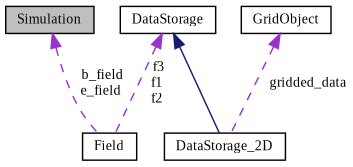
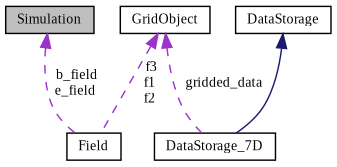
(136, 90) -> (126, 90)
(225, 147) -> (215, 147)
